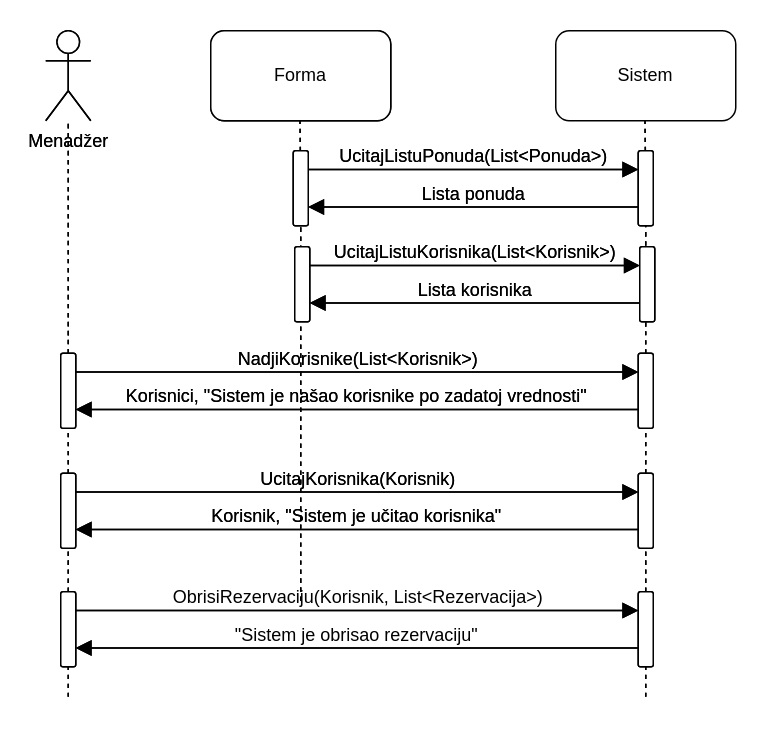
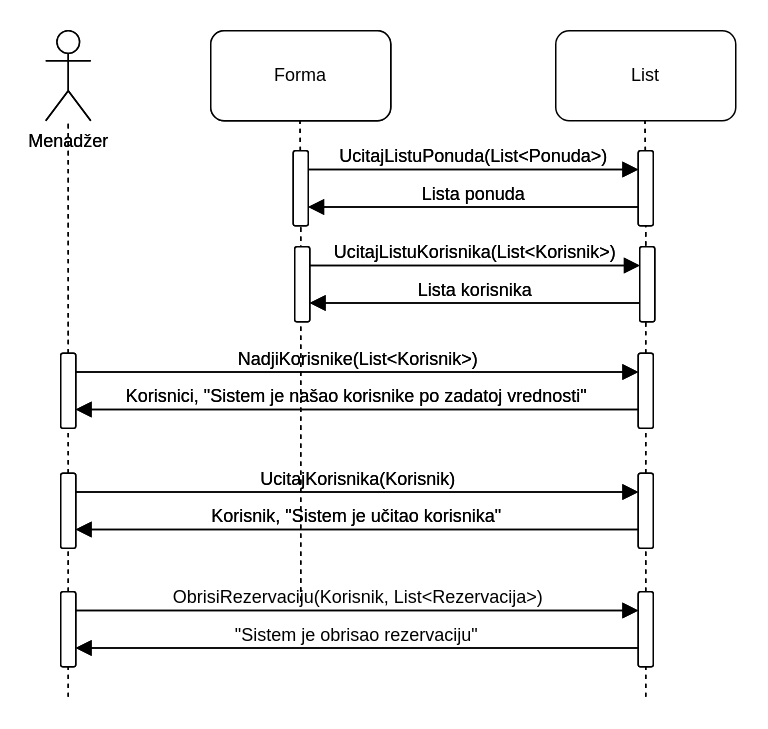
(646, 76) -> (646, 76)
